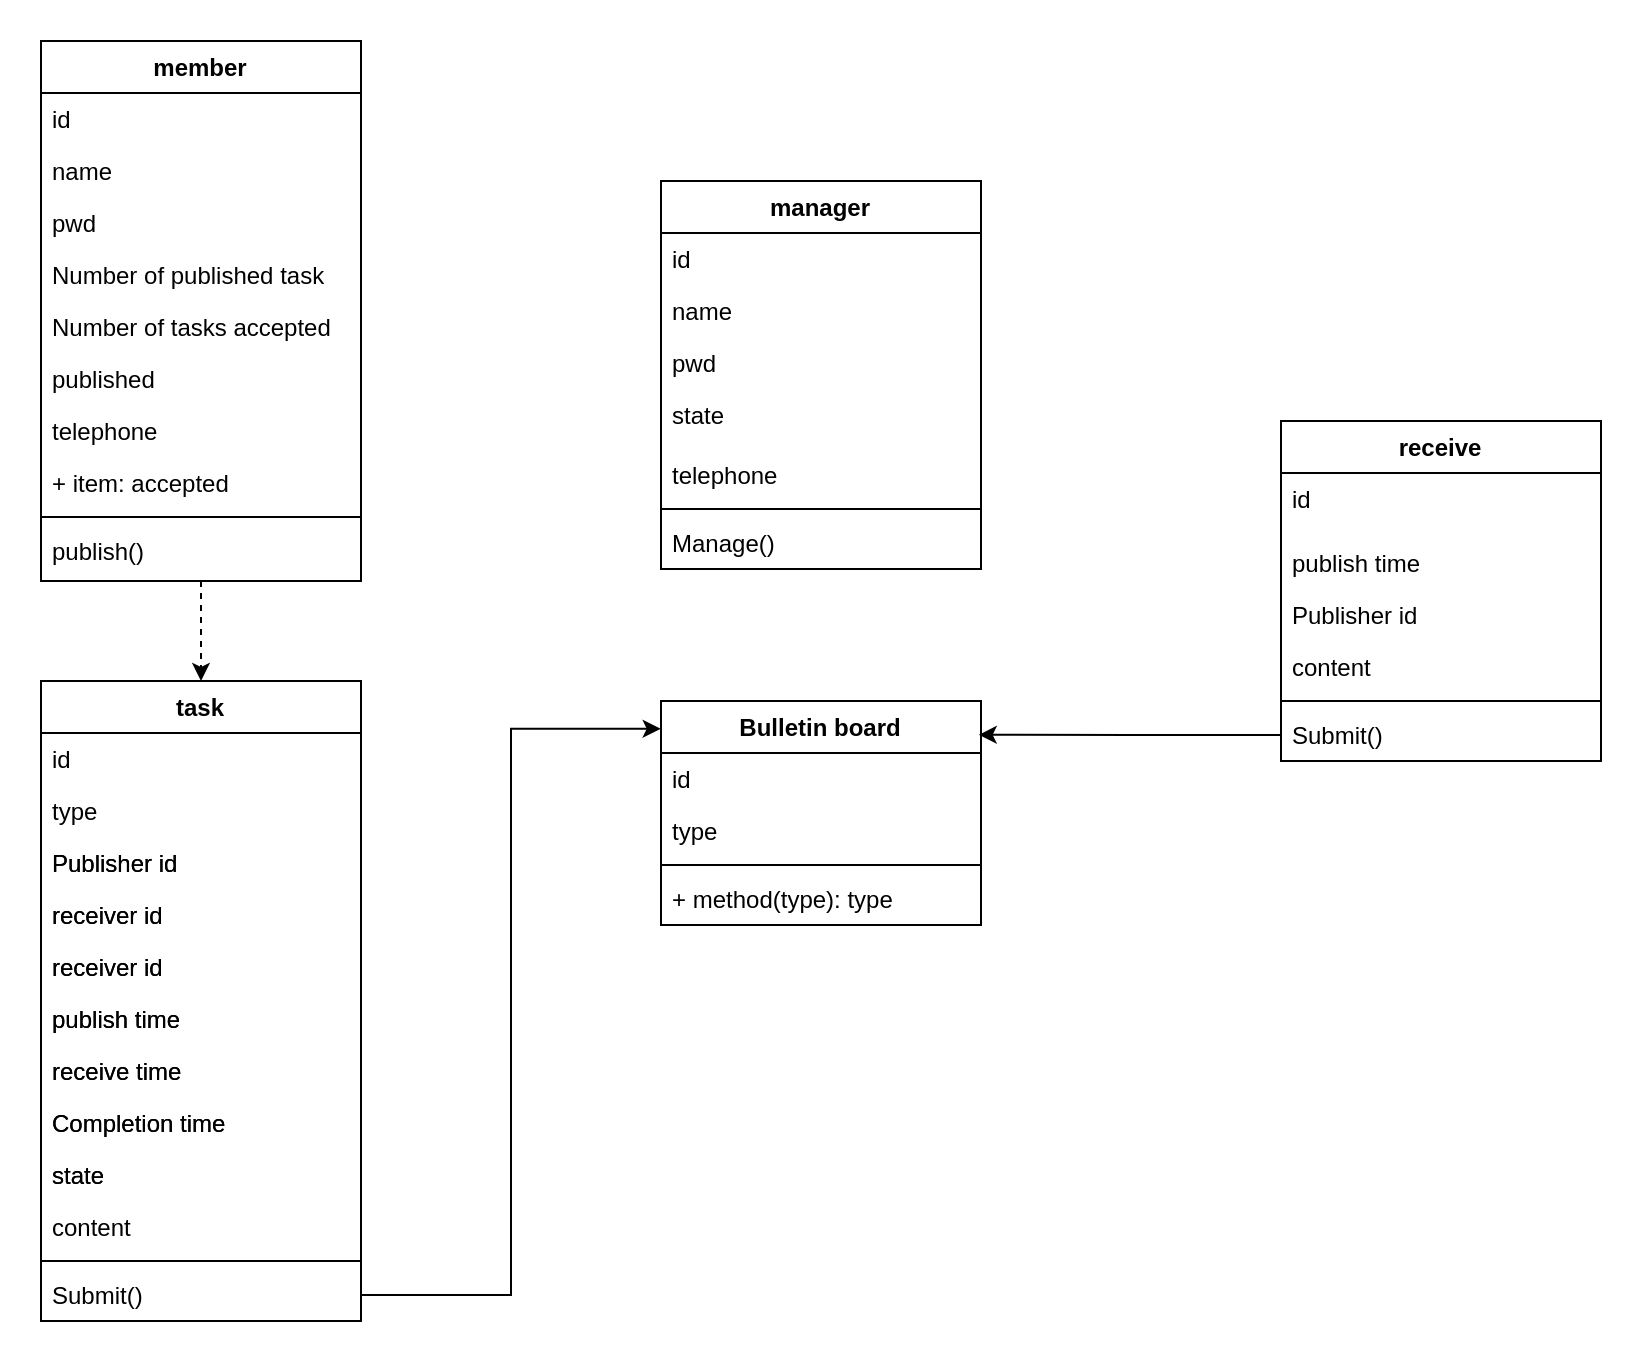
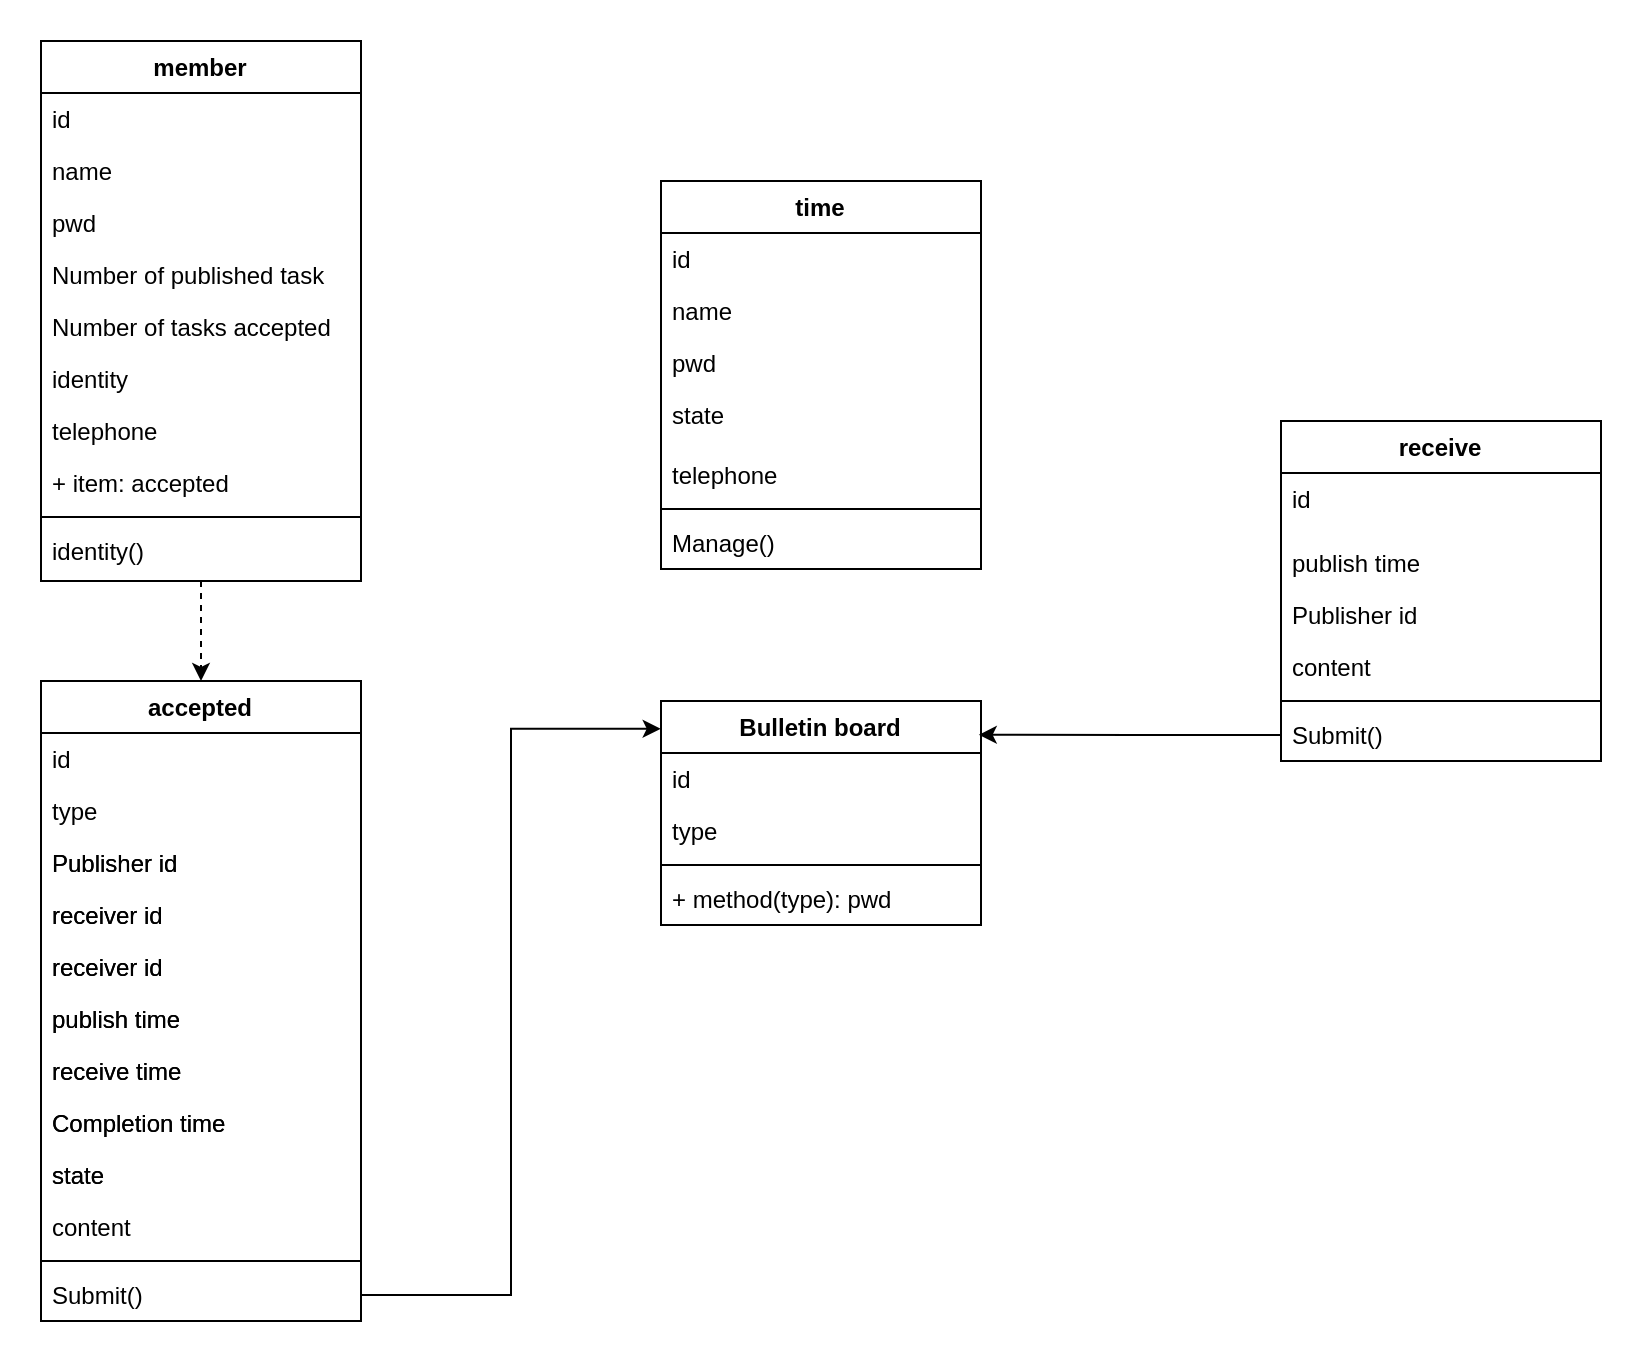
(820, 208) -> (820, 208)
(106, 380) -> (100, 380)
(106, 552) -> (113, 552)
(200, 708) -> (200, 708)
(797, 900) -> (790, 900)
